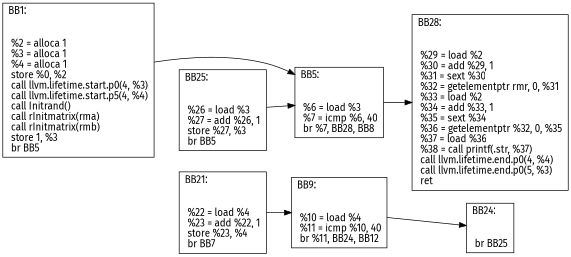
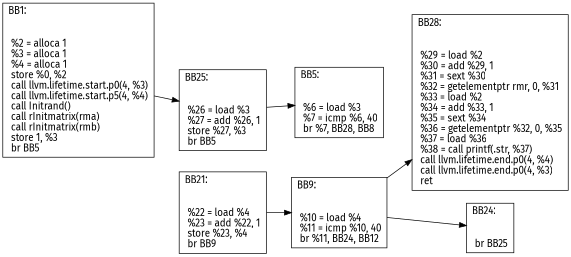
(222, 58) -> (163, 98)
(394, 102) -> (397, 171)
(485, 171) -> (485, 171)
(200, 244) -> (201, 244)
